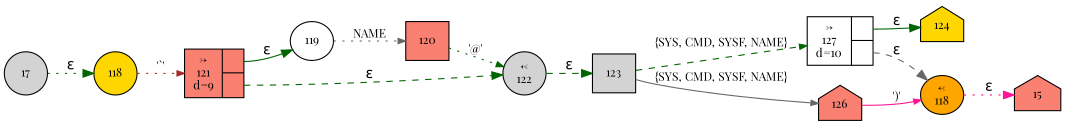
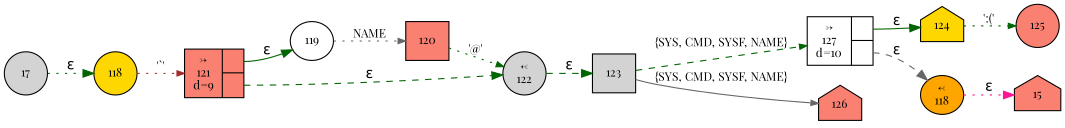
none -> (1038, 26)
(888, 105) -> none
